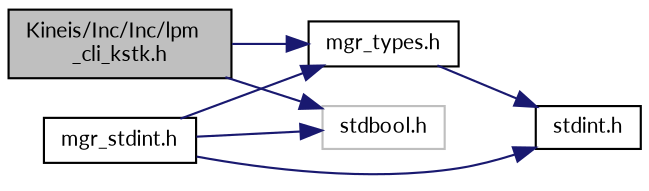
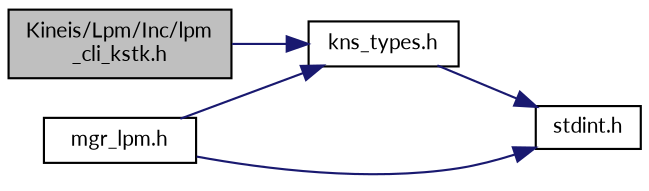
(120, 44) -> (120, 44)
(384, 44) -> (384, 44)
(384, 128) -> none
(120, 140) -> (120, 140)
